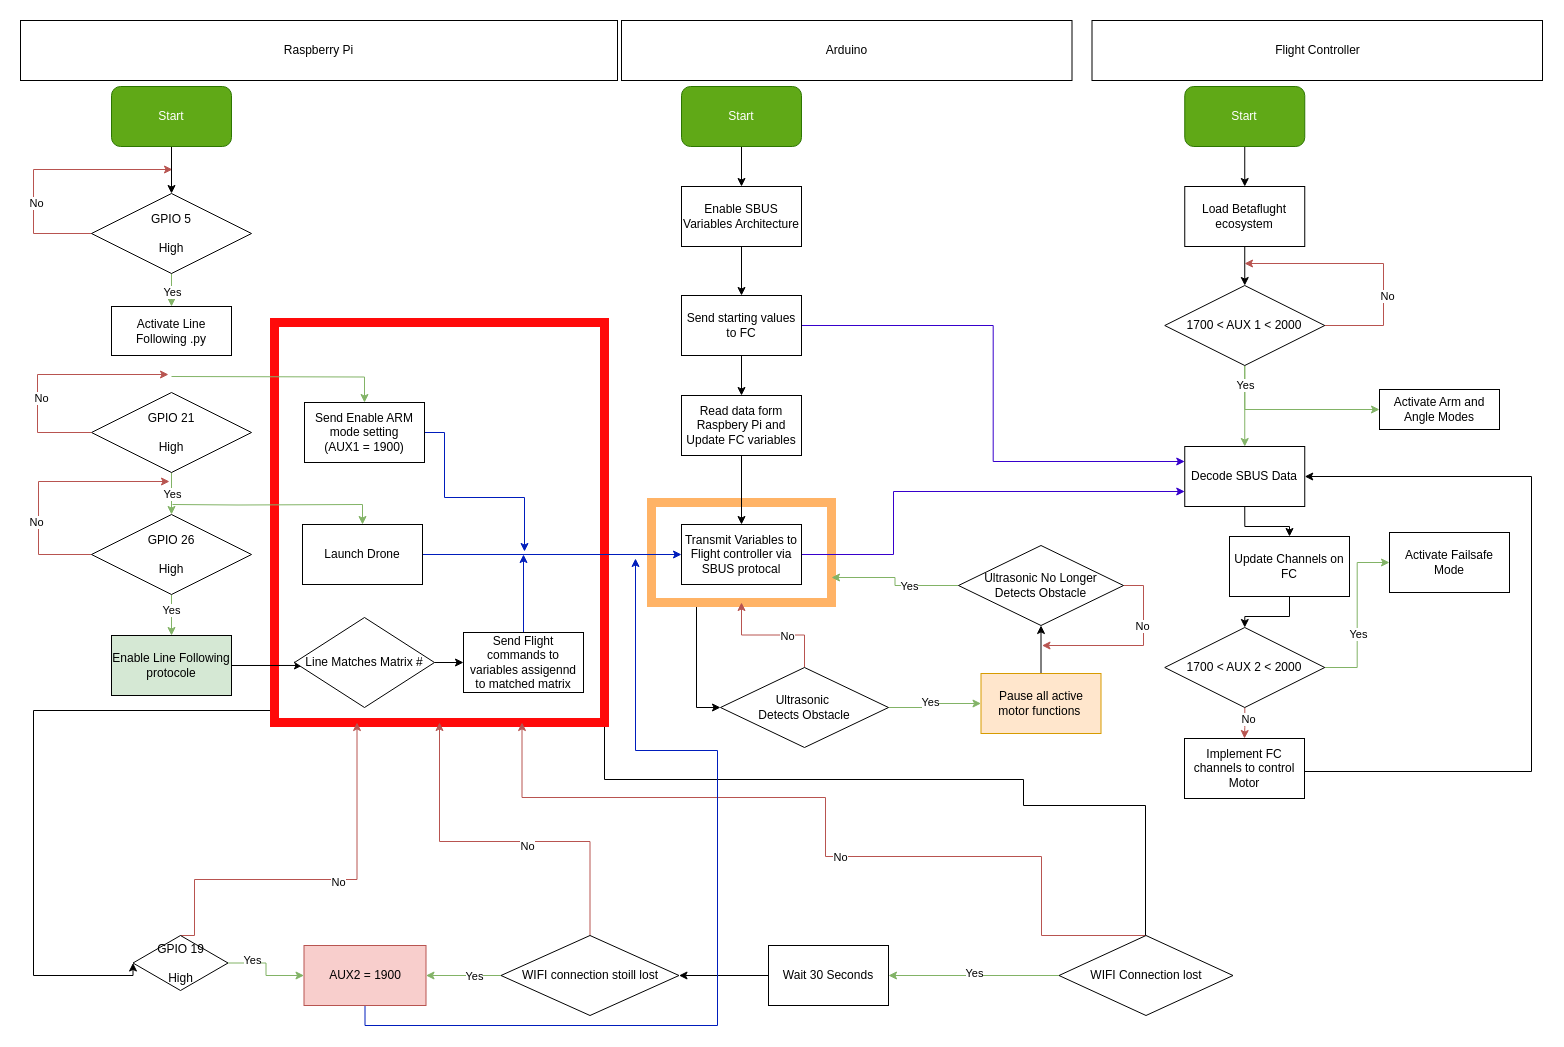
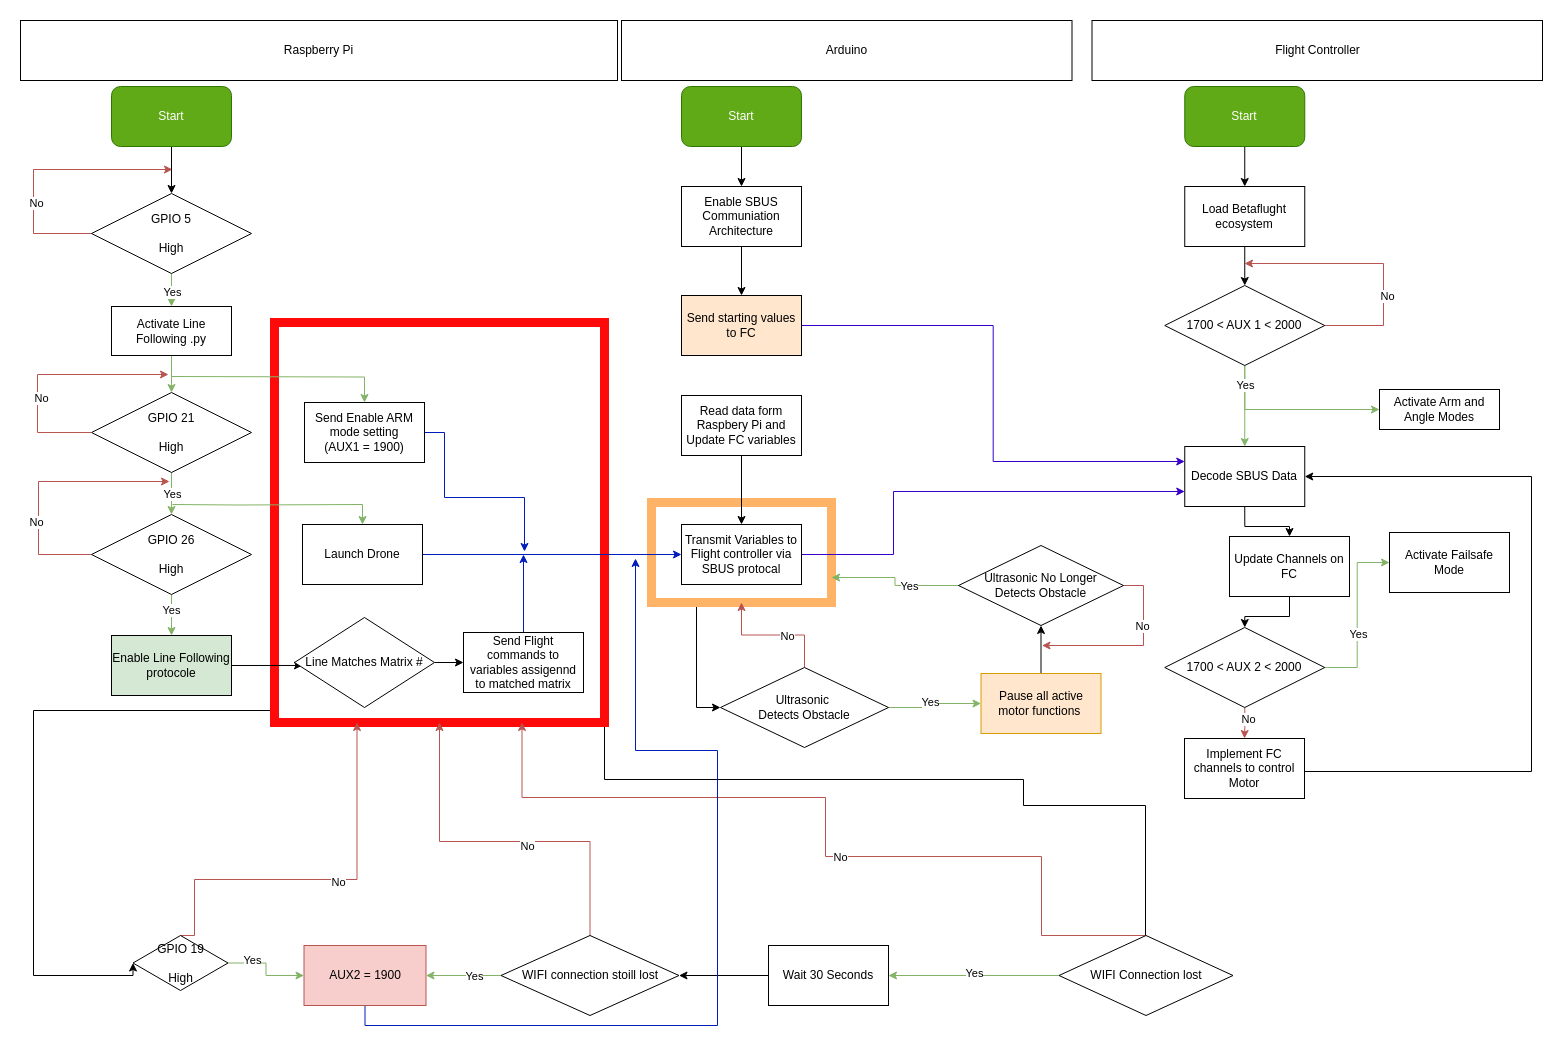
(742, 217) -> (742, 217)
(742, 326) -> (742, 326)
none -> (172, 371)
(742, 372) -> none
